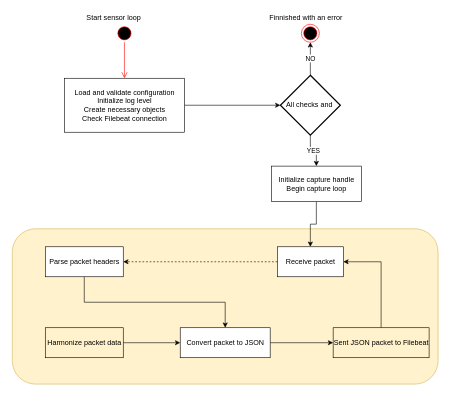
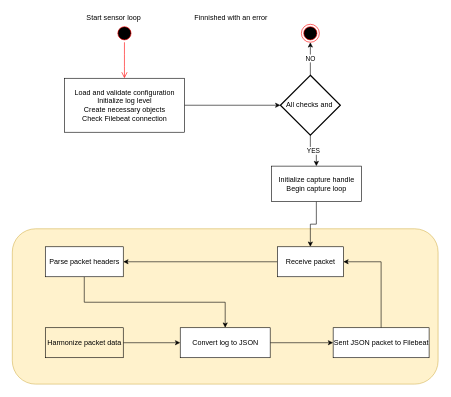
(311, 18) -> (236, 18)
(202, 262) -> (202, 262)
(226, 343) -> (226, 343)
(381, 343) -> (381, 343)
